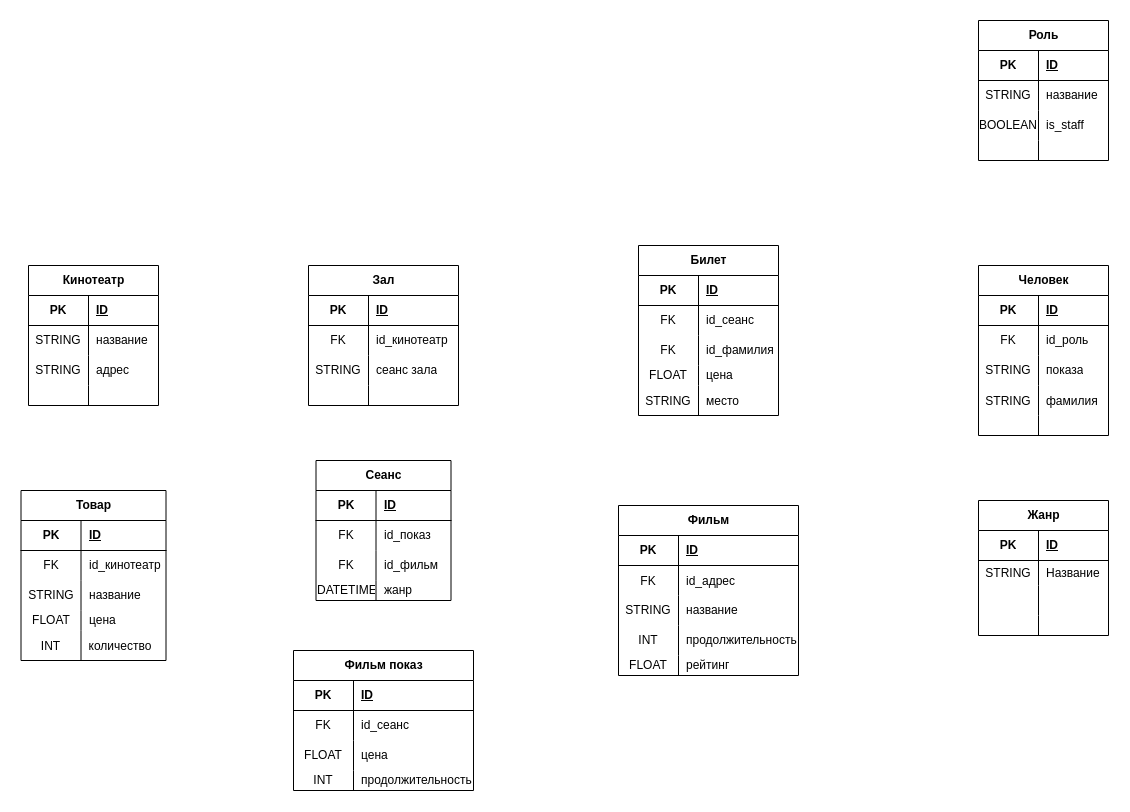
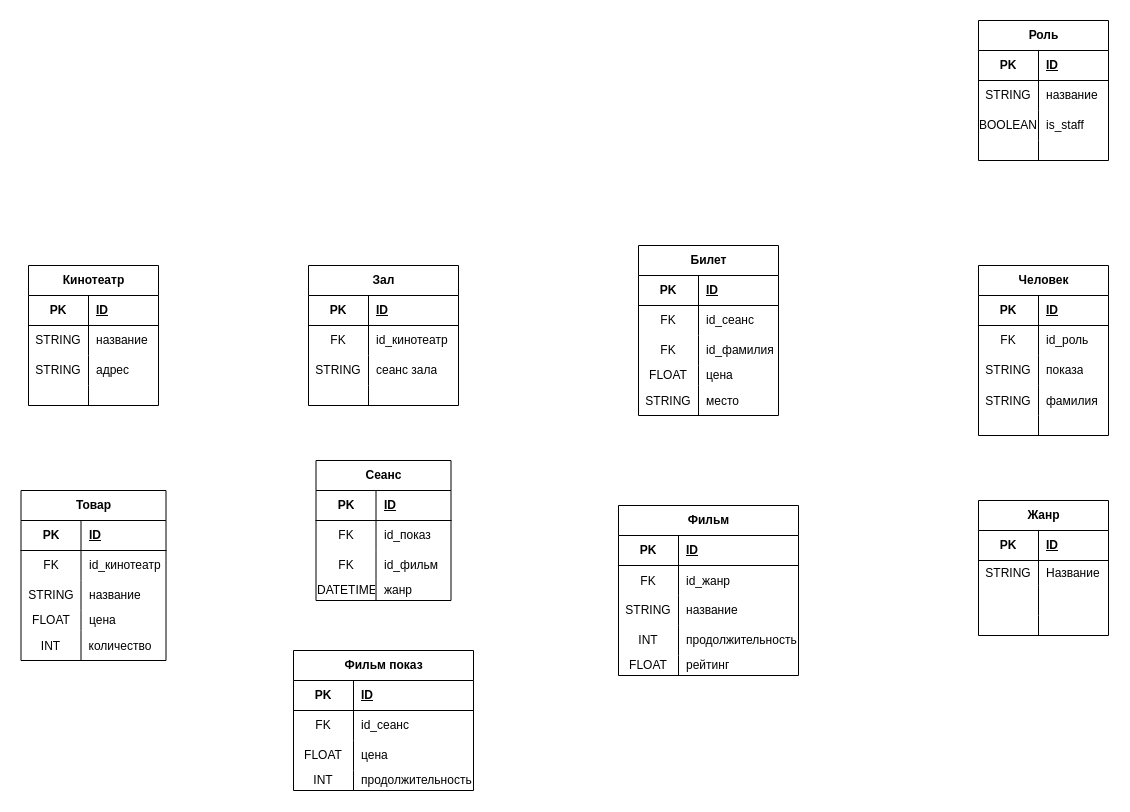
(711, 581) -> (708, 581)
